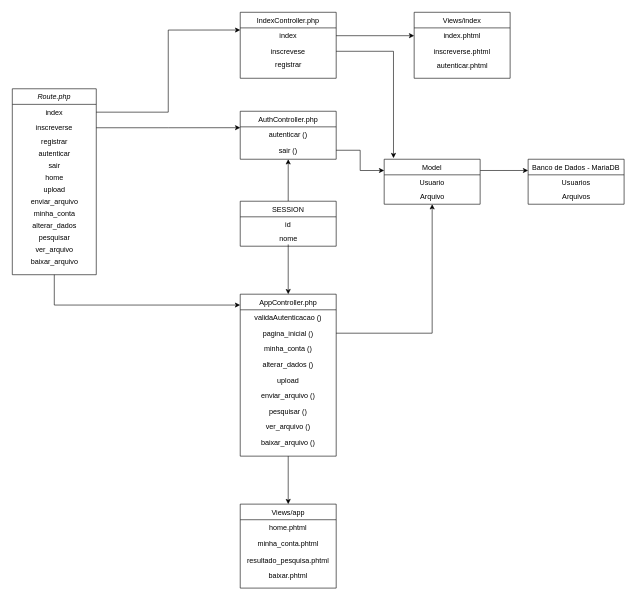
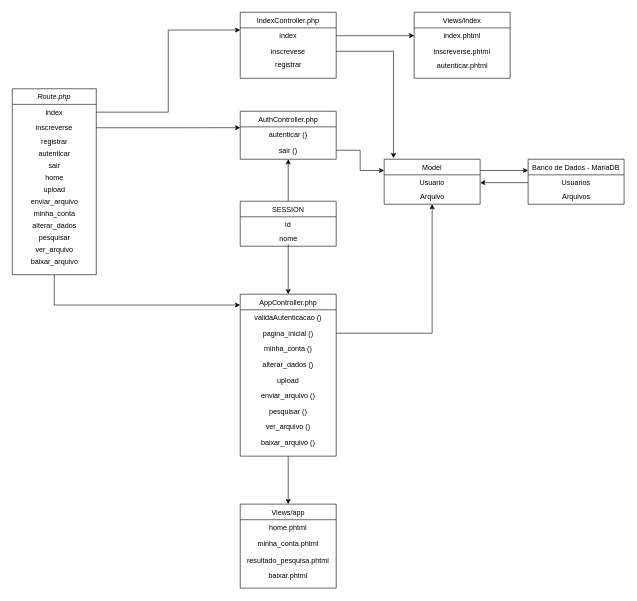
none -> (505, 183)
